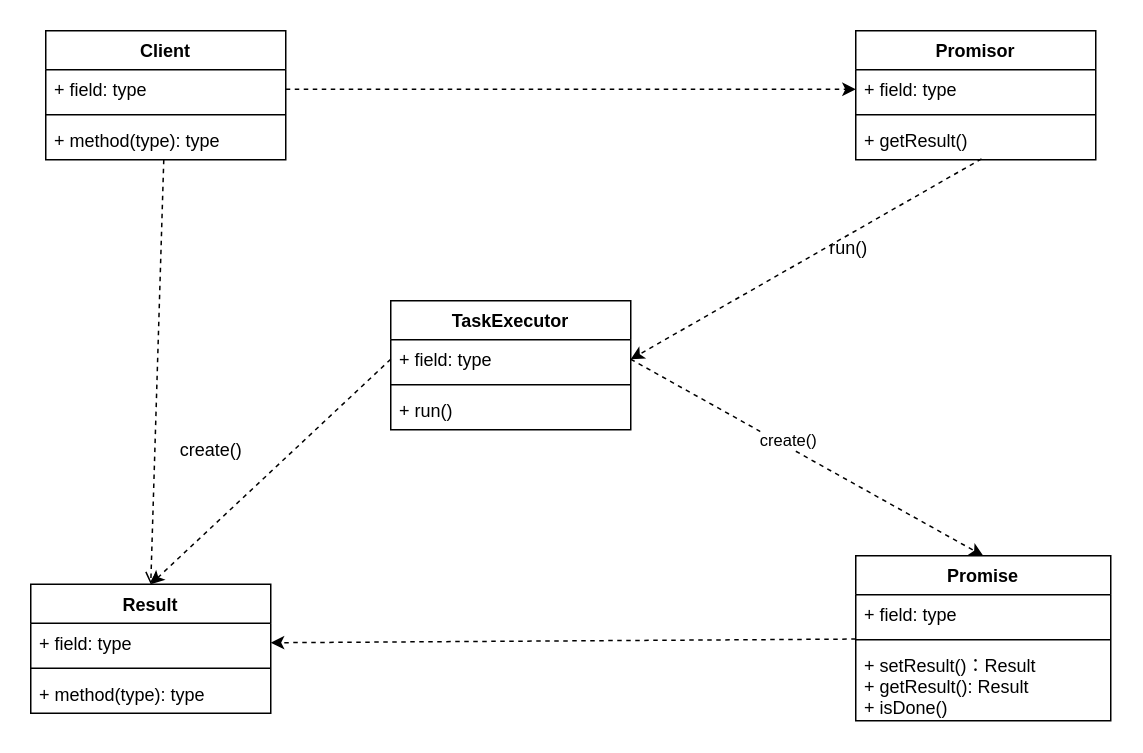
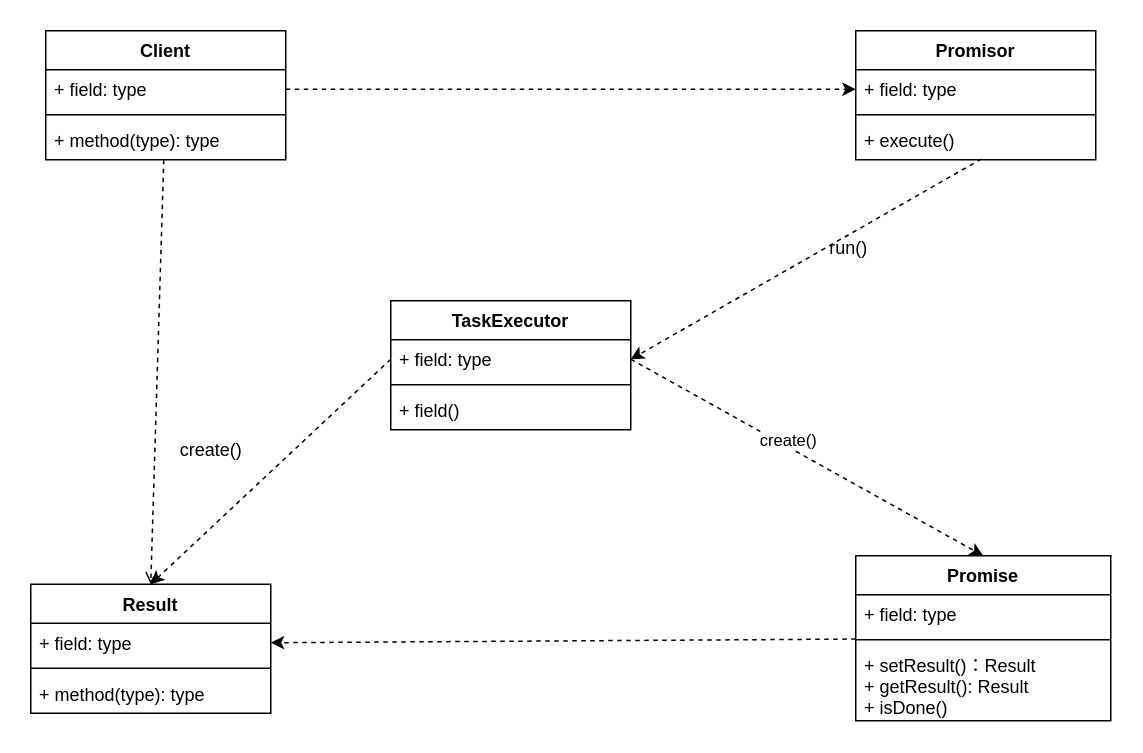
(925, 141) -> (917, 141)
(432, 411) -> (437, 411)
